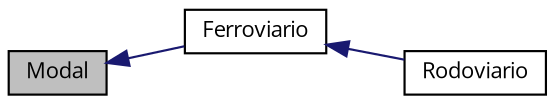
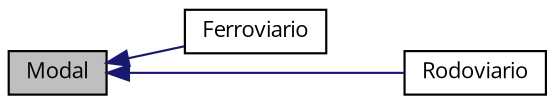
(376, 54) -> (267, 73)
